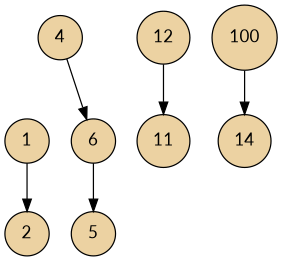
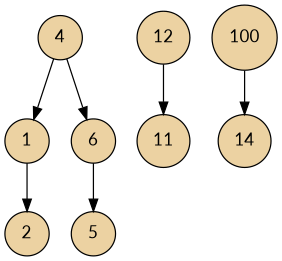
none -> (46, 83)
